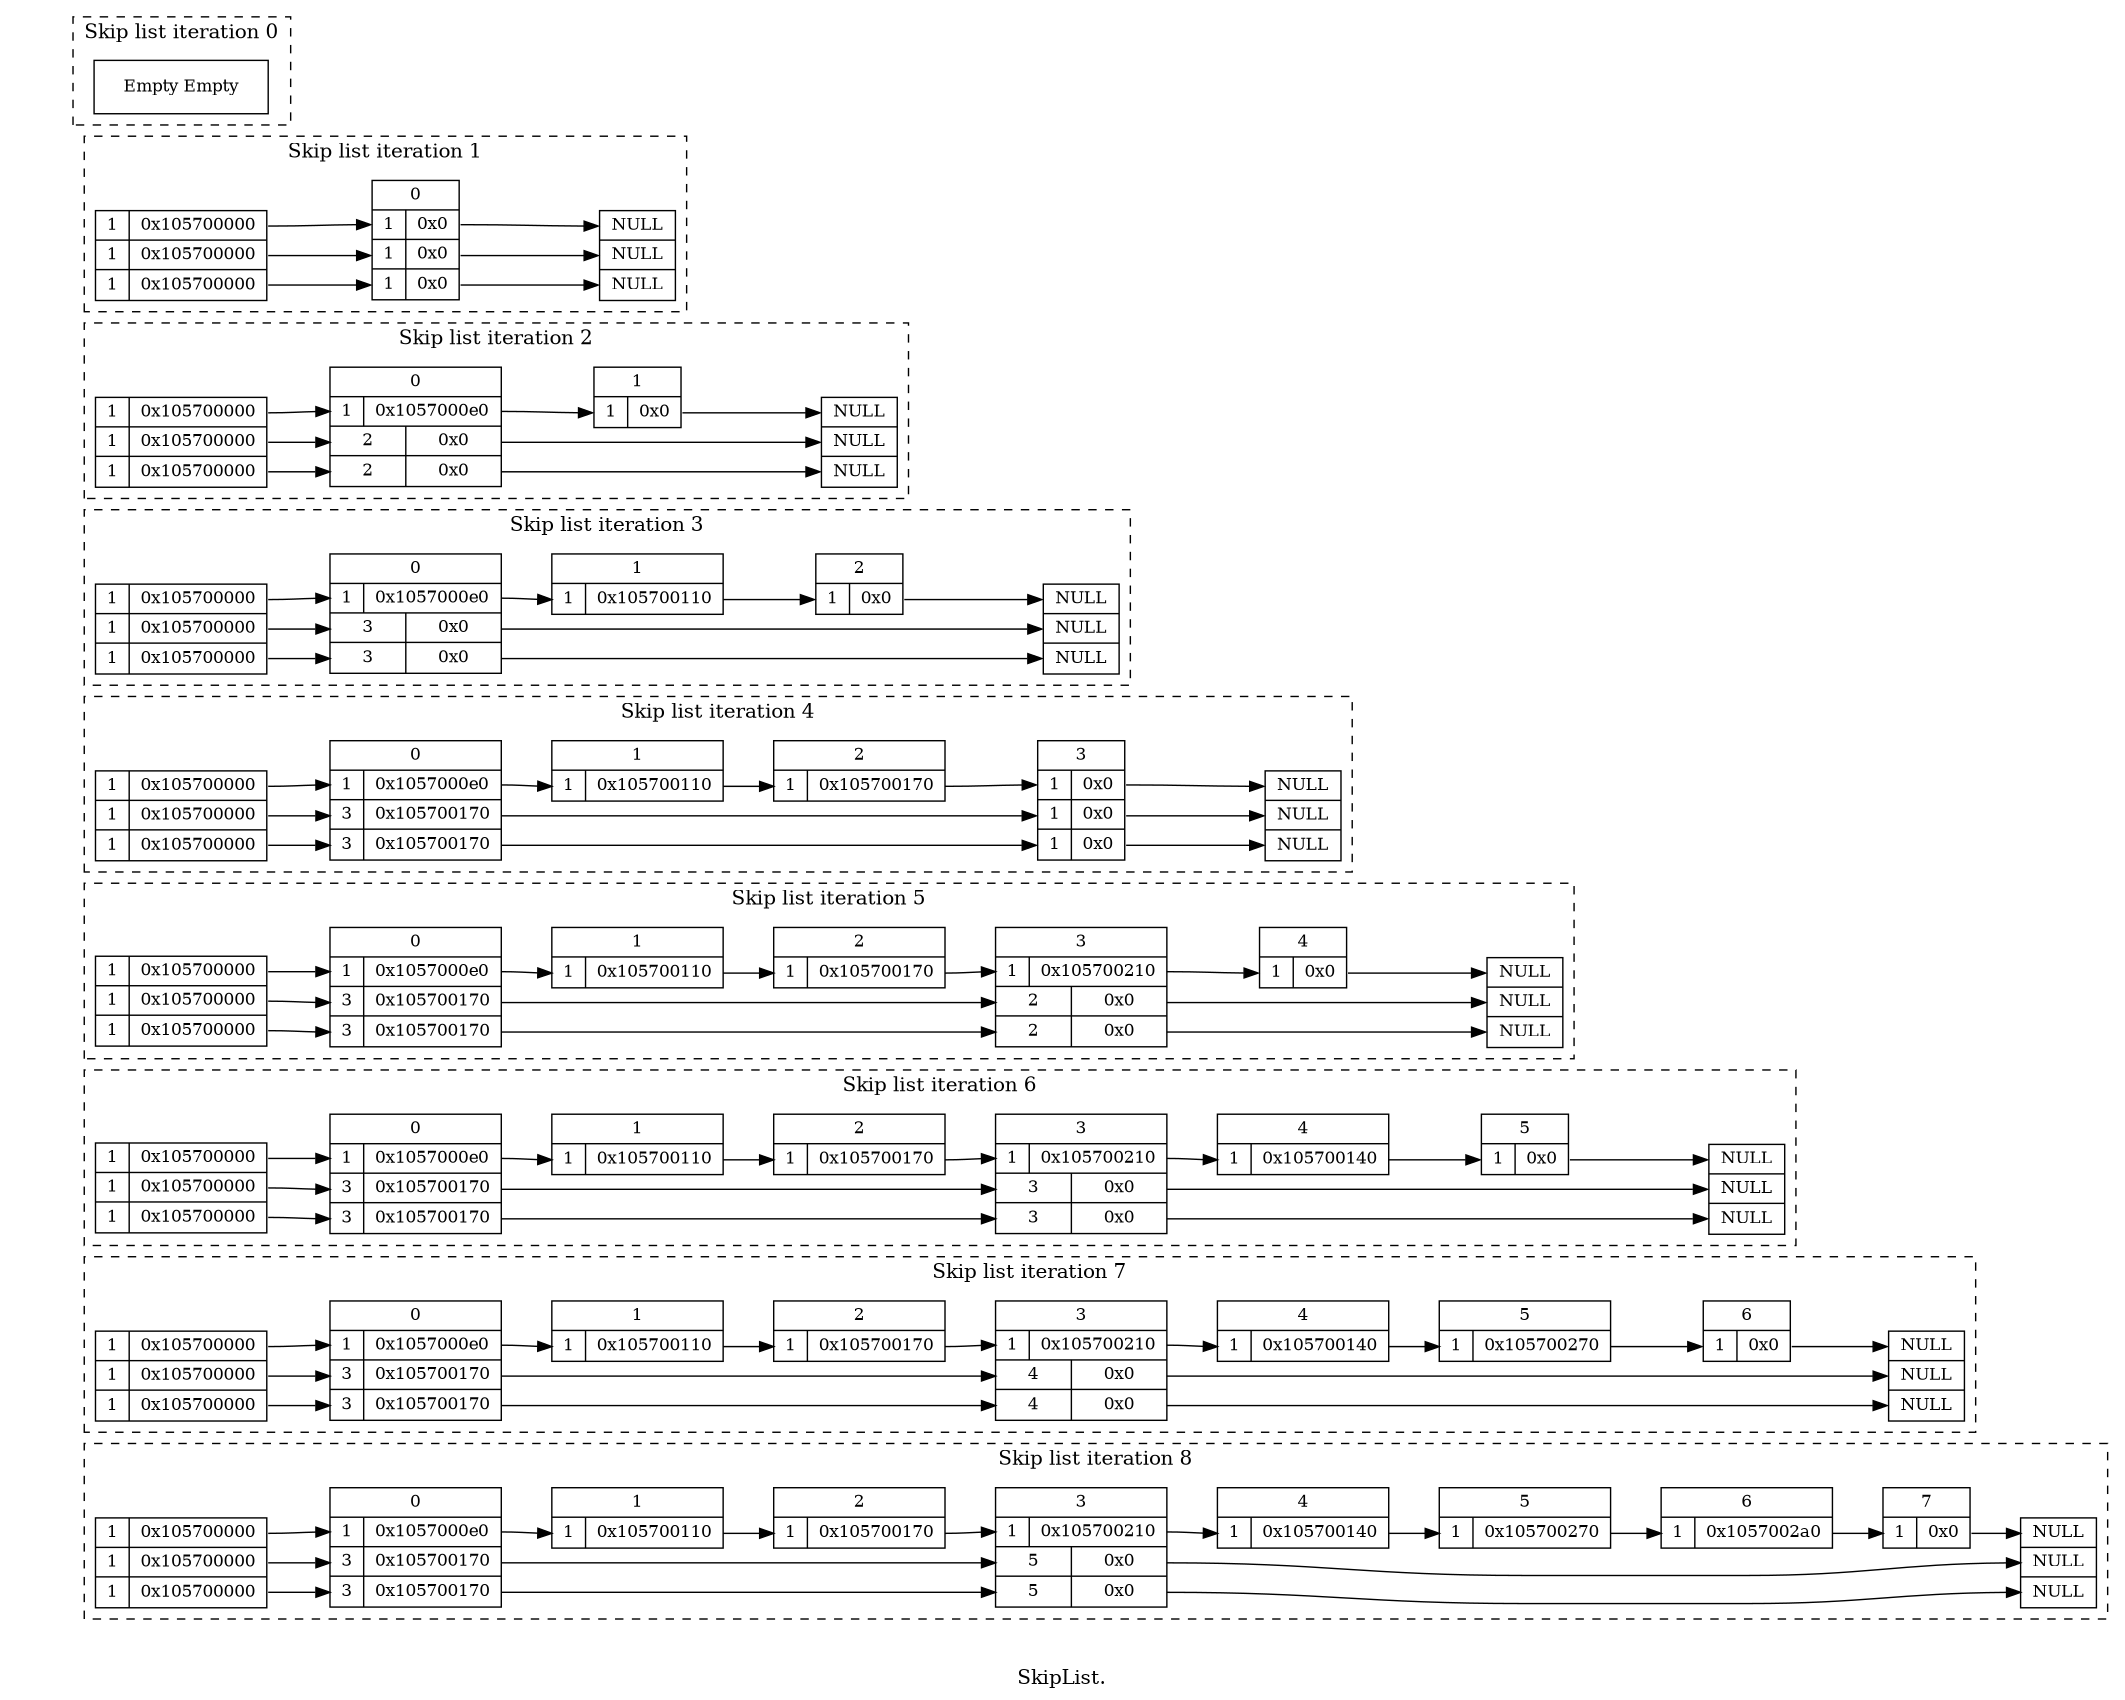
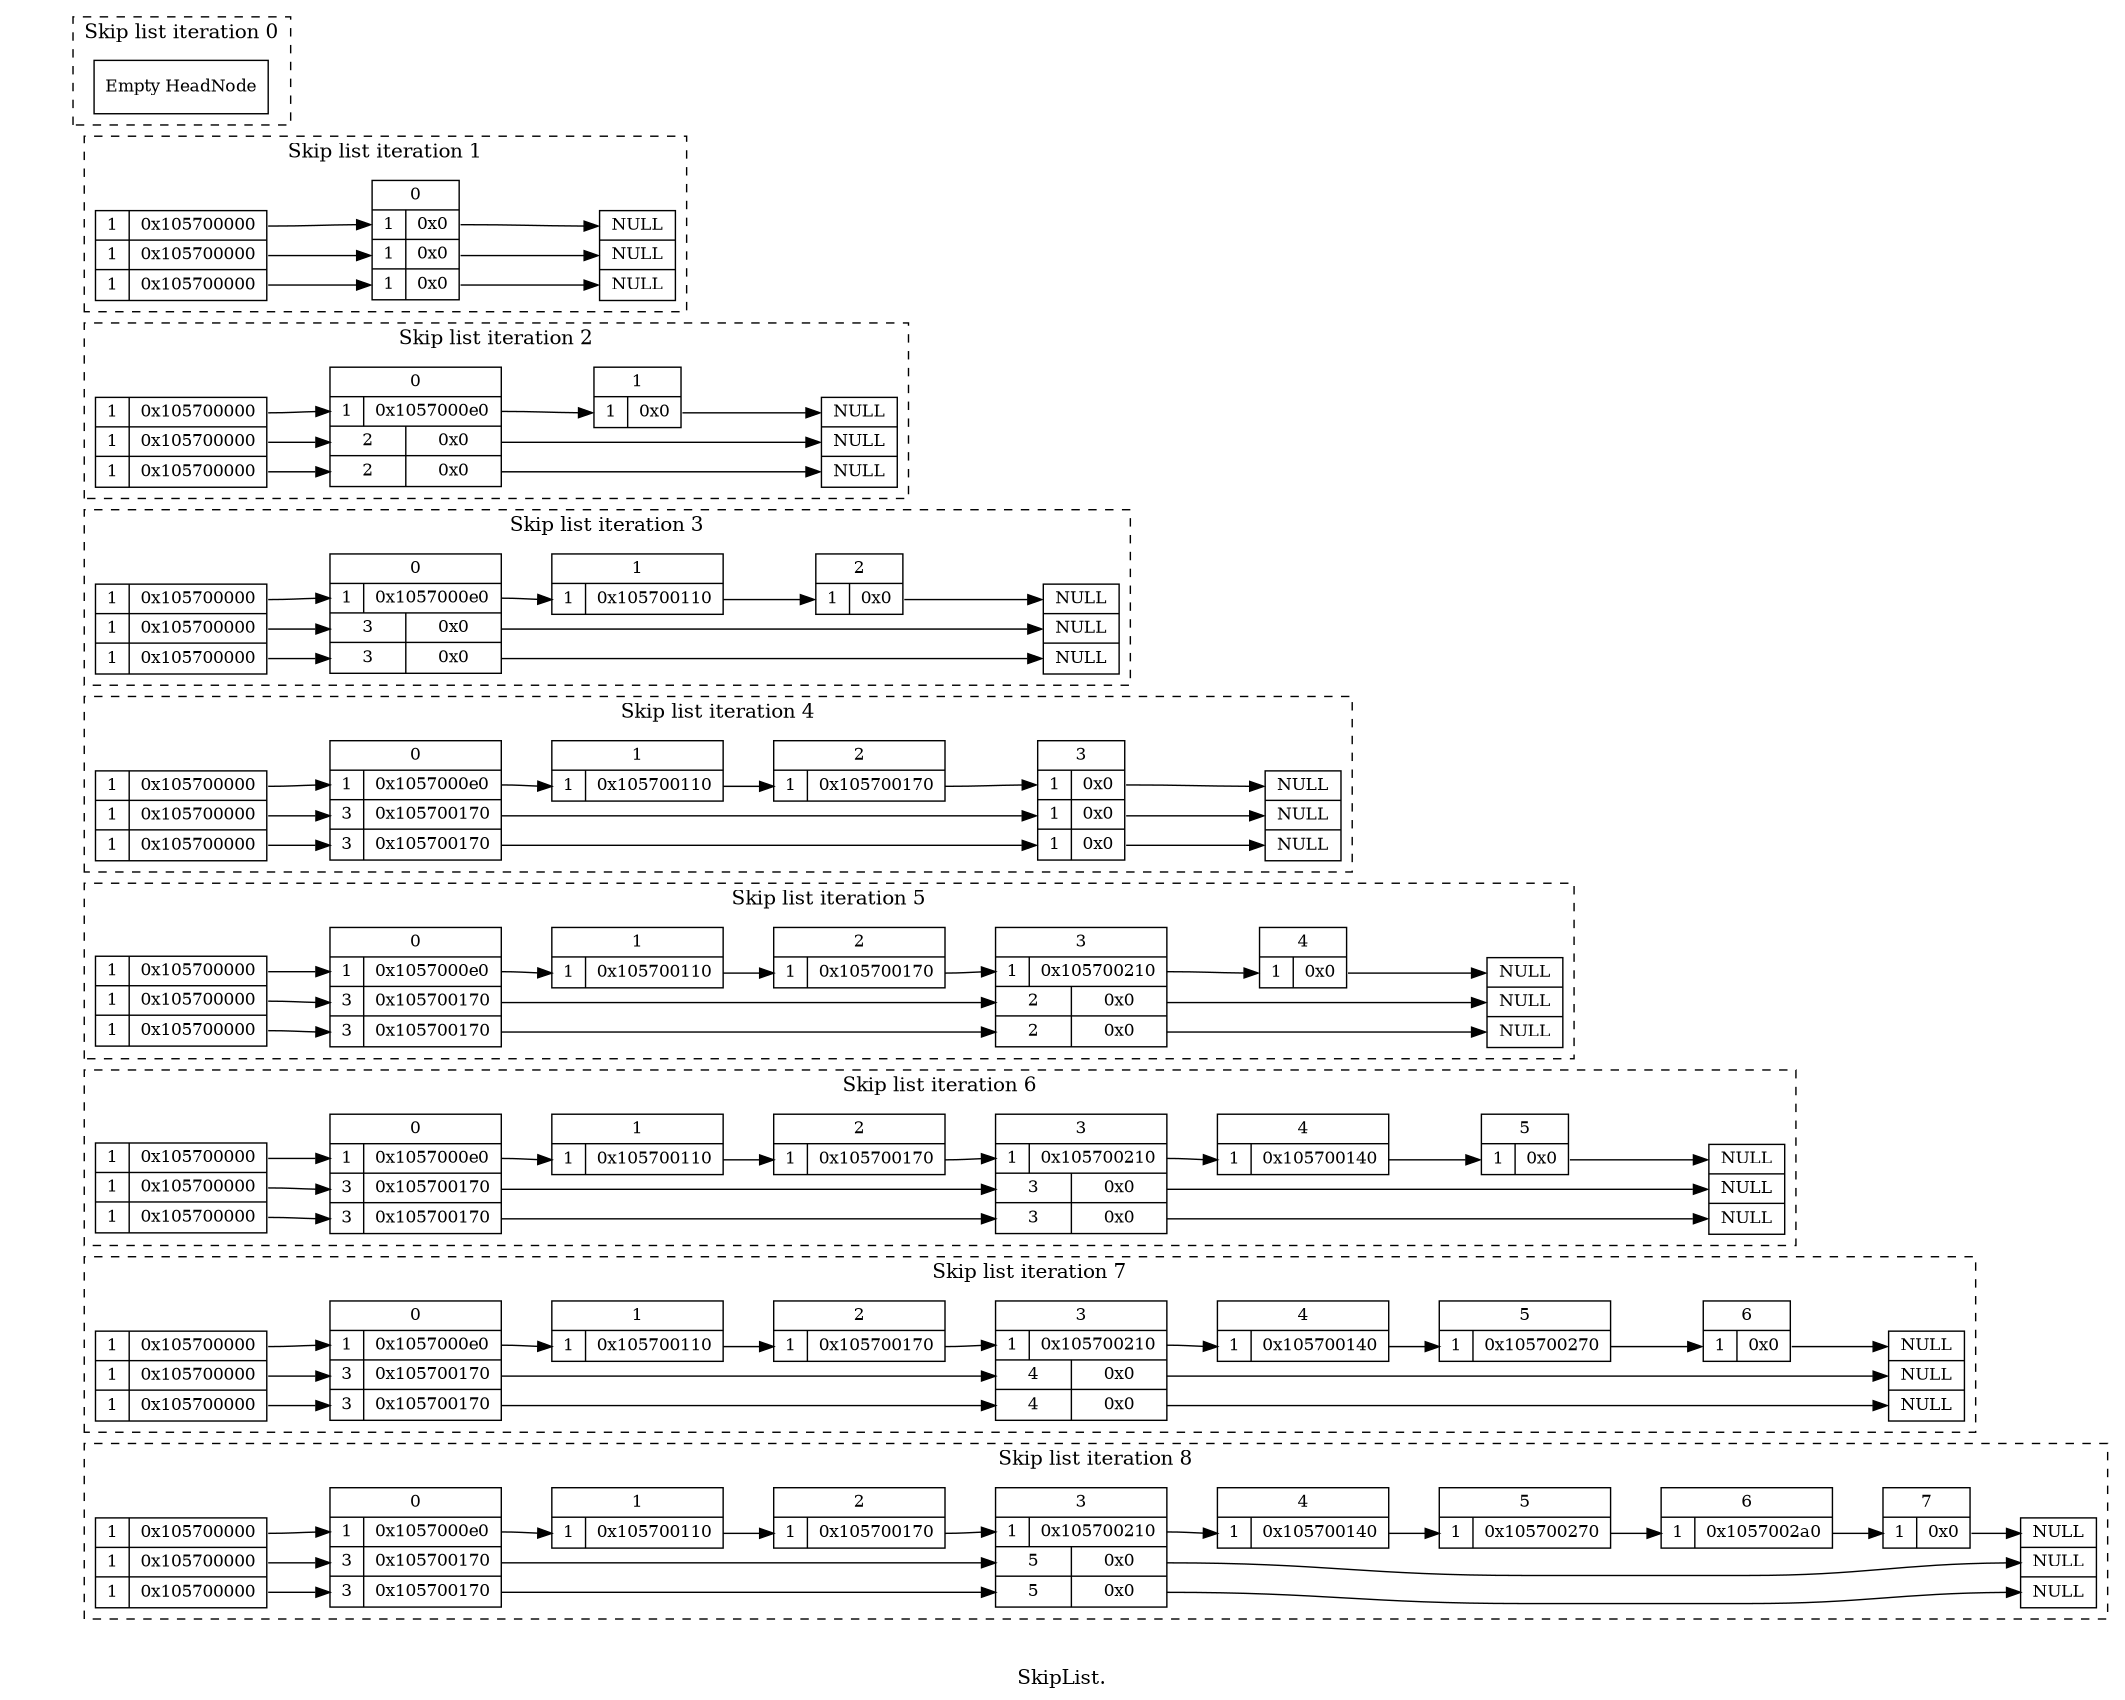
(181, 87) -> (181, 87)
